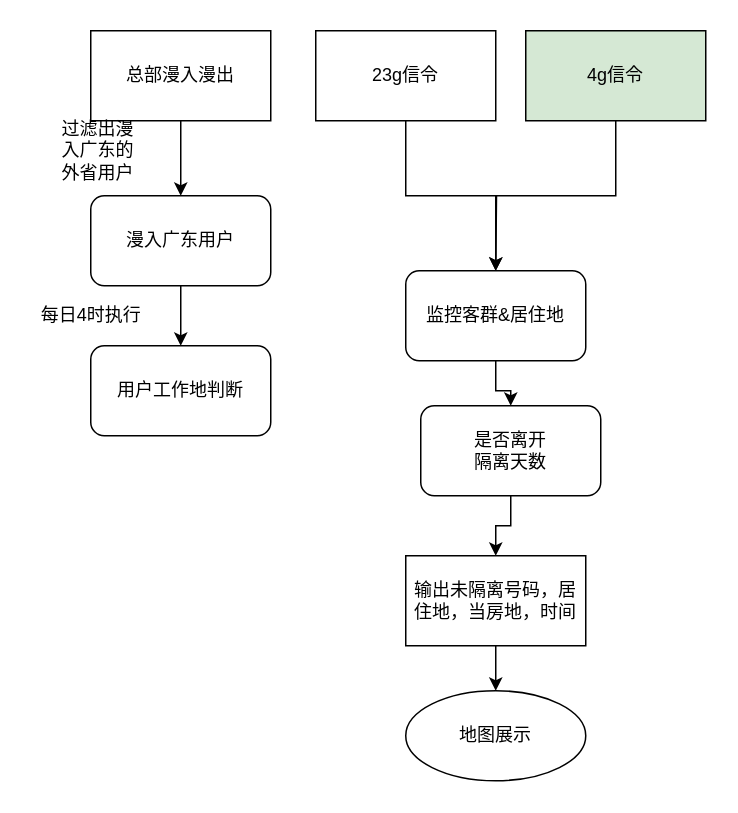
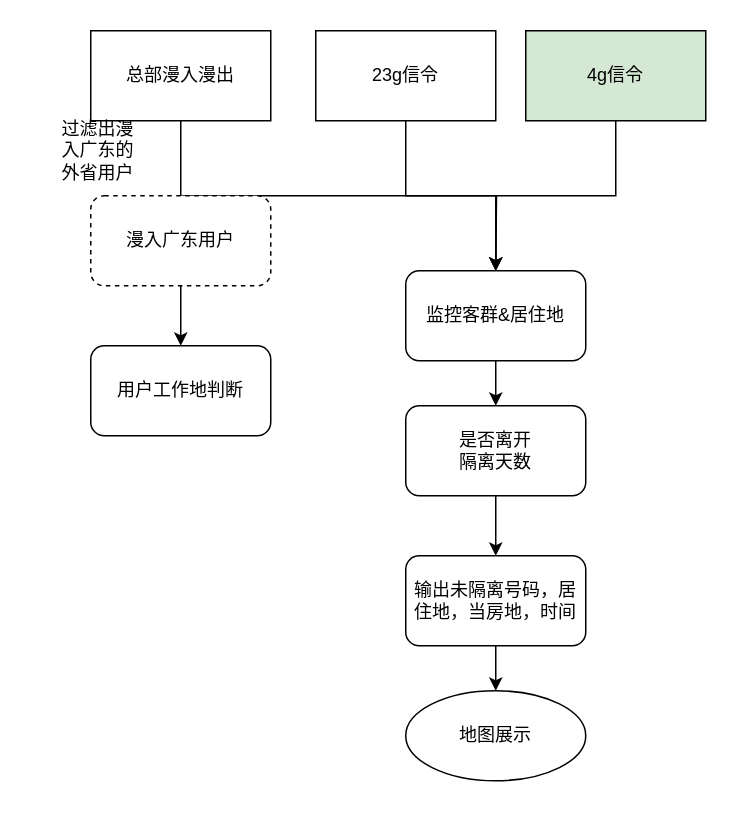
(181, 184) -> (285, 196)
(181, 241) -> (181, 241)
(91, 316) -> none
(511, 451) -> (496, 451)
(496, 601) -> (496, 601)
